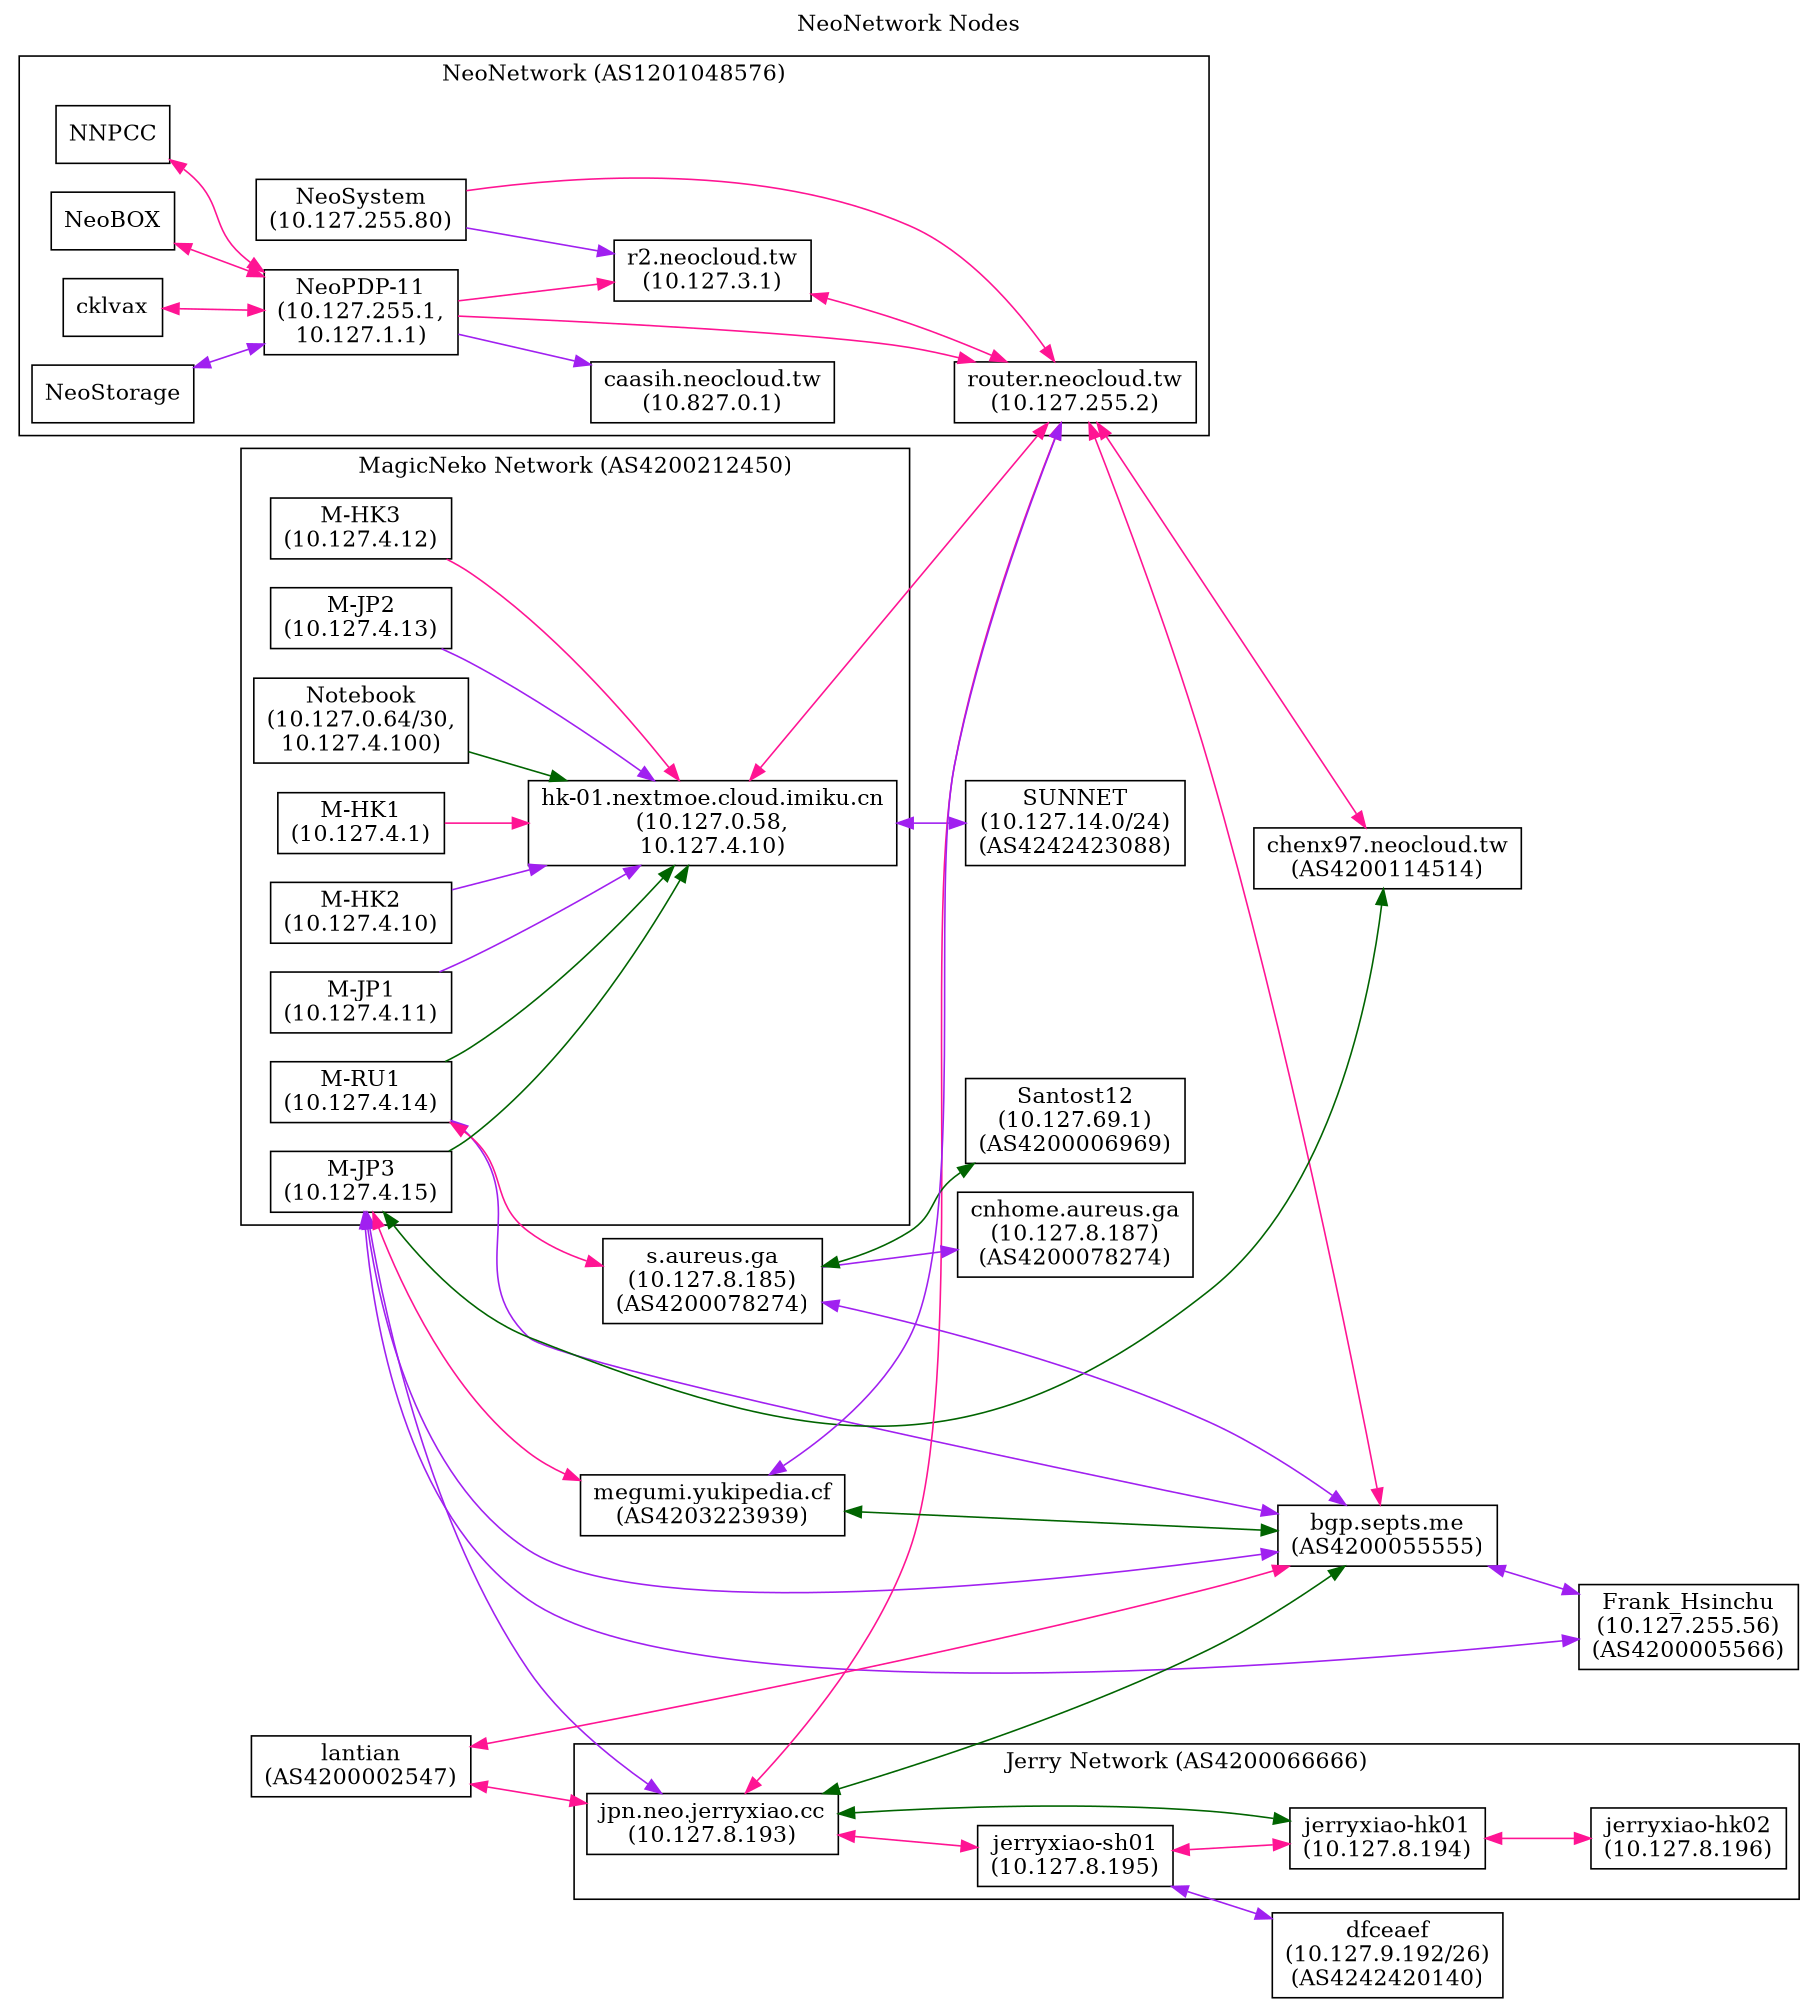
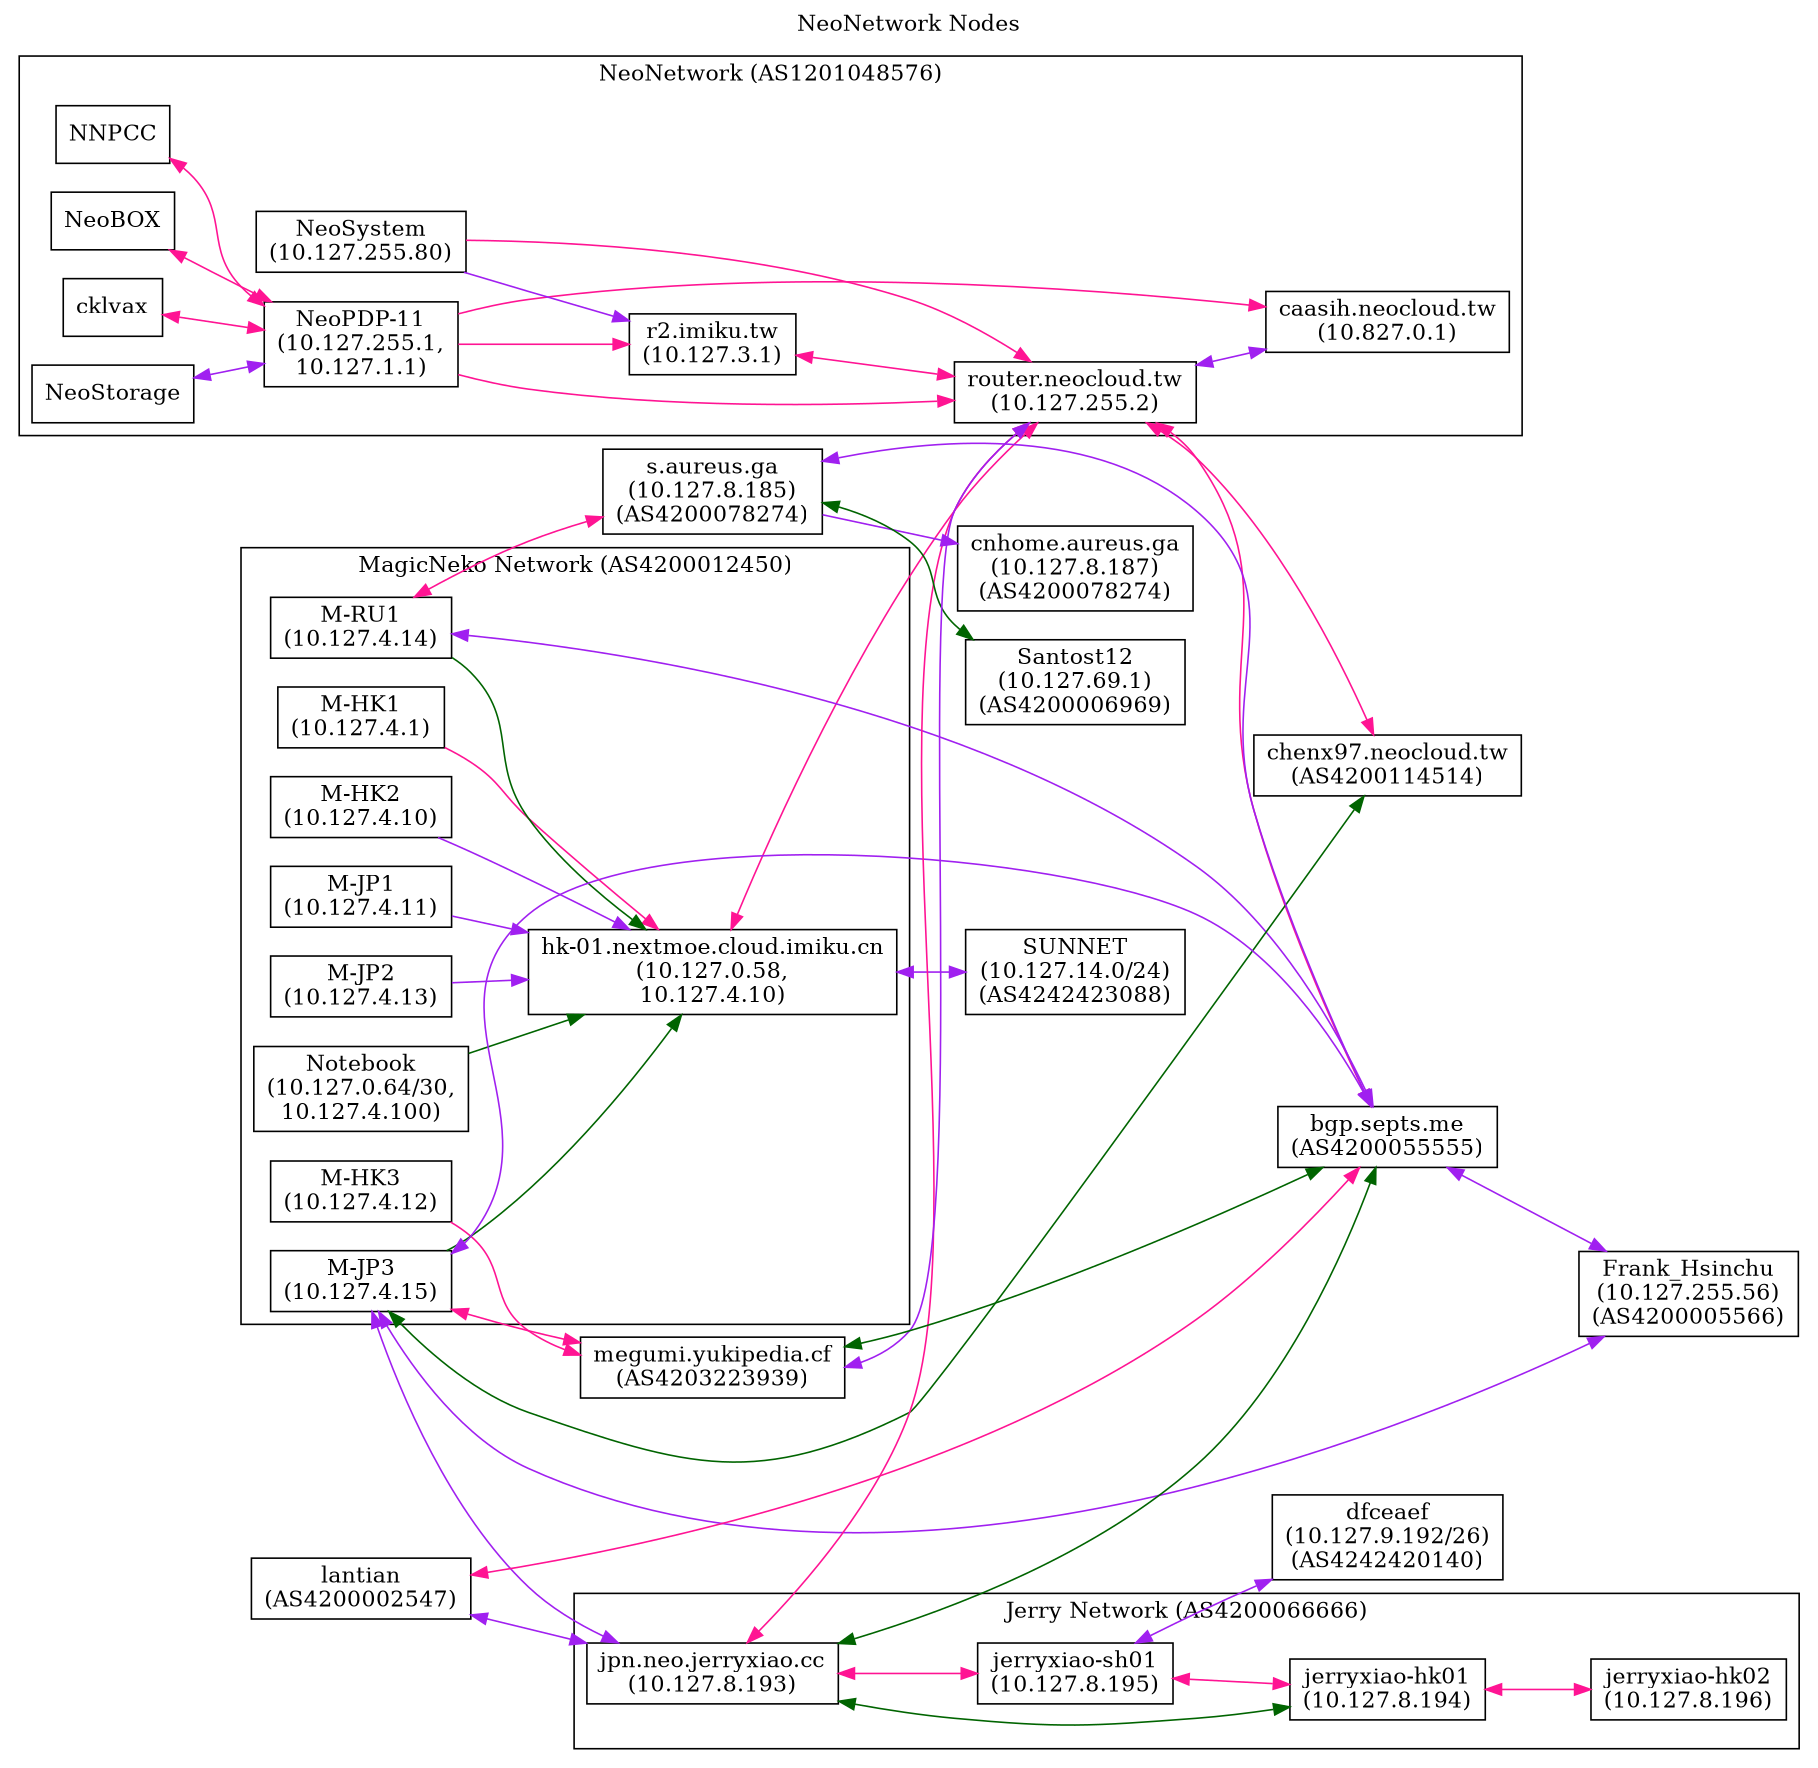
(713, 271) -> (713, 344)
(517, 348) -> (893, 283)
none -> (1231, 357)
(575, 467) -> (575, 566)
(567, 654) -> (501, 1292)
(529, 1794) -> (528, 1629)
